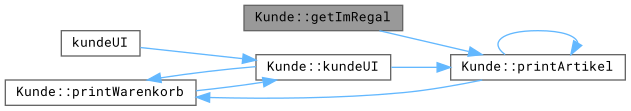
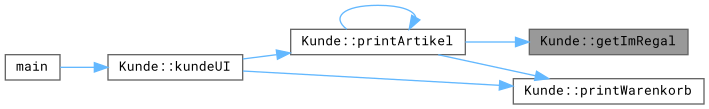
(424, 41) -> (490, 42)
(101, 43) -> (33, 67)
(229, 87) -> none
